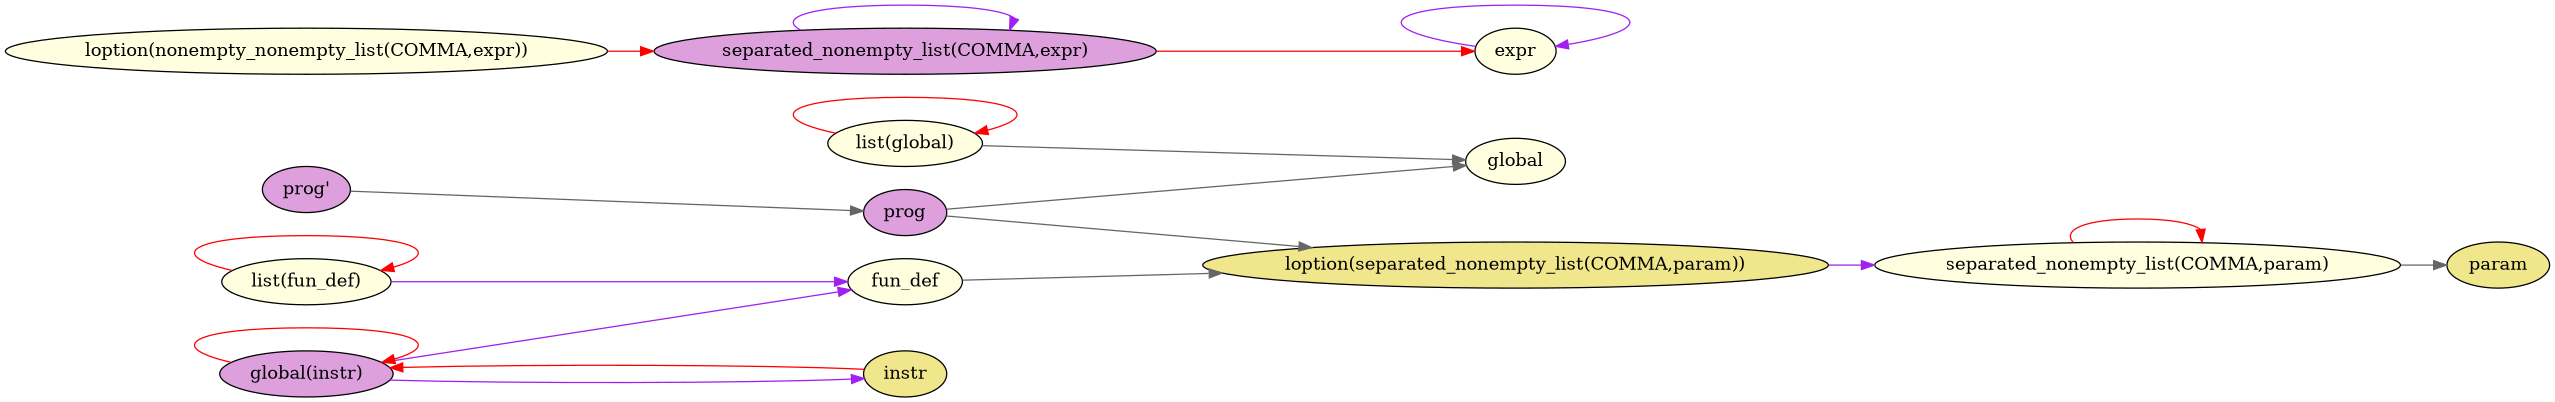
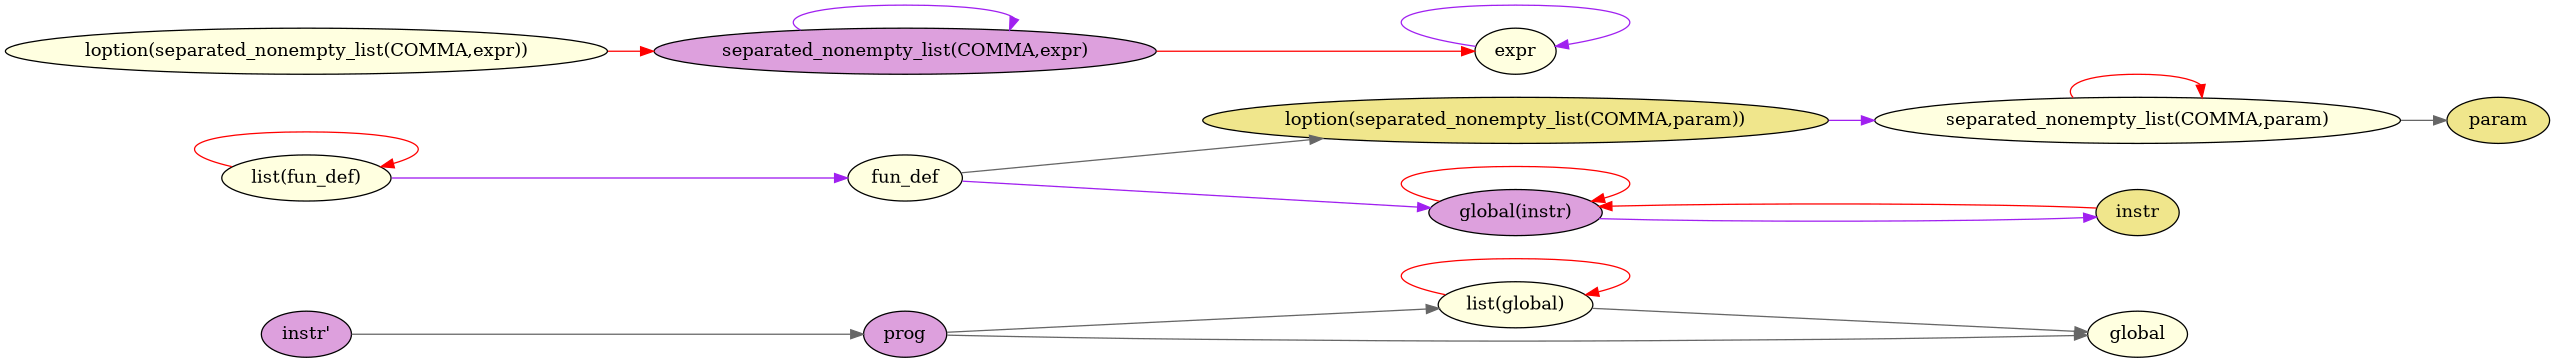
(306, 51) -> (306, 51)
(306, 190) -> (306, 334)
(1123, 231) -> (1186, 321)
(610, 327) -> (1190, 194)
